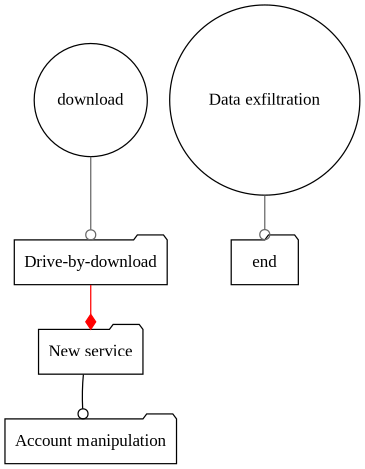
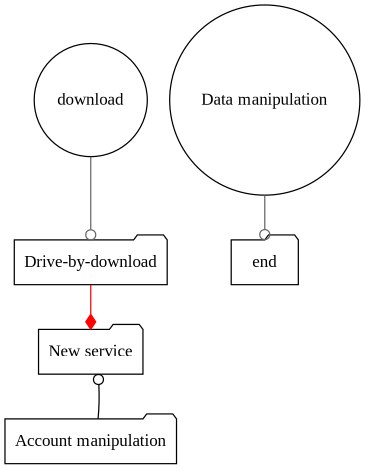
(265, 100) -> (265, 100)
(82, 392) -> (99, 402)
